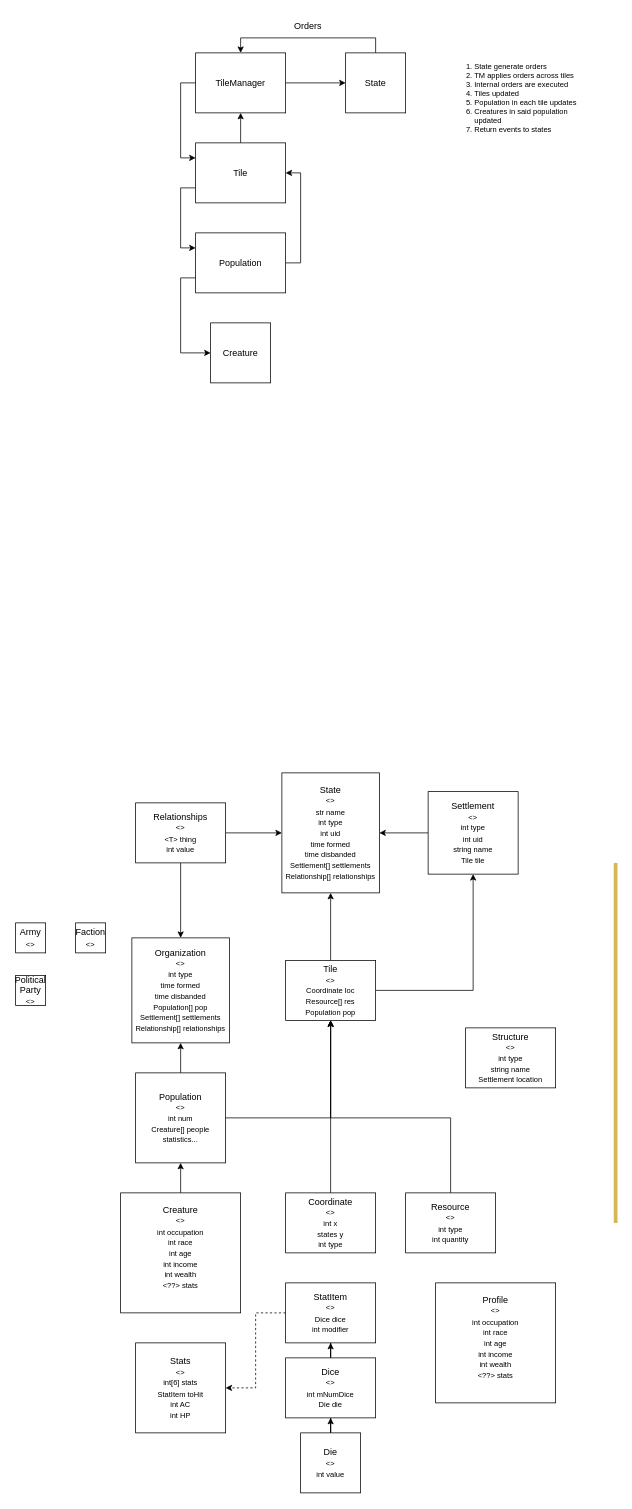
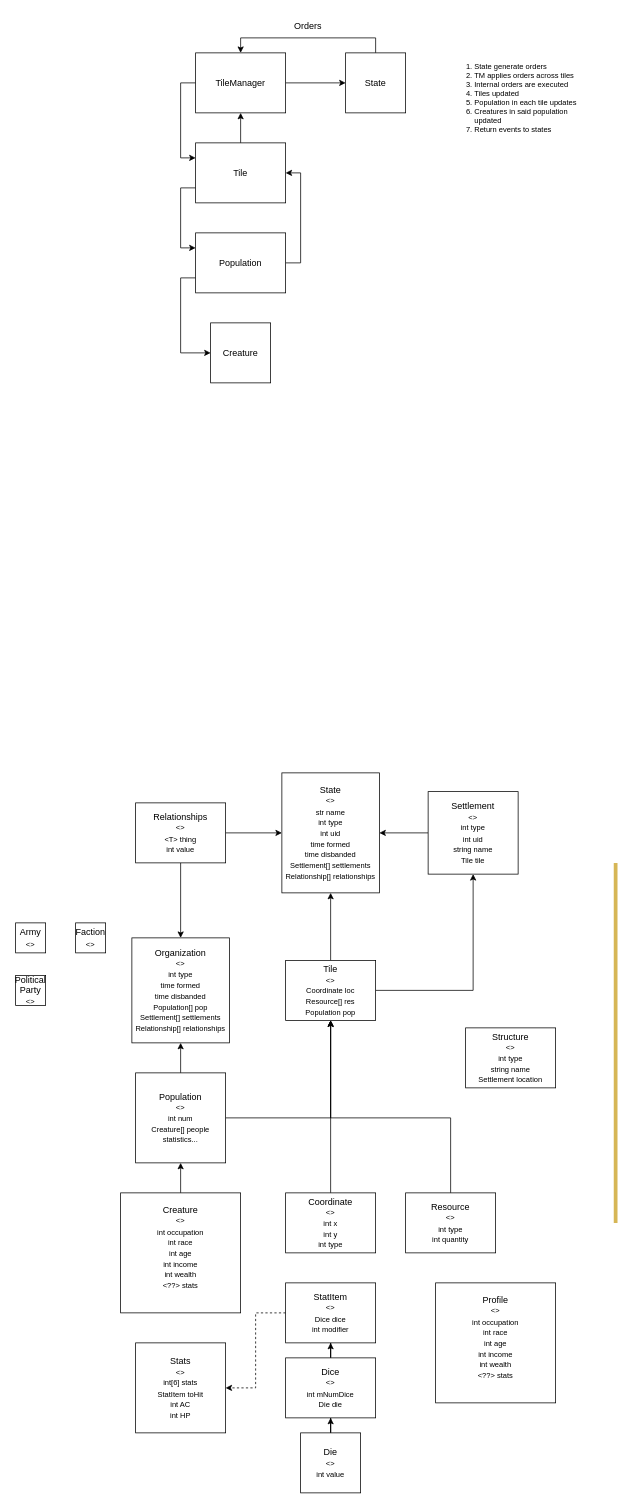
(330, 1223) -> (330, 1223)
